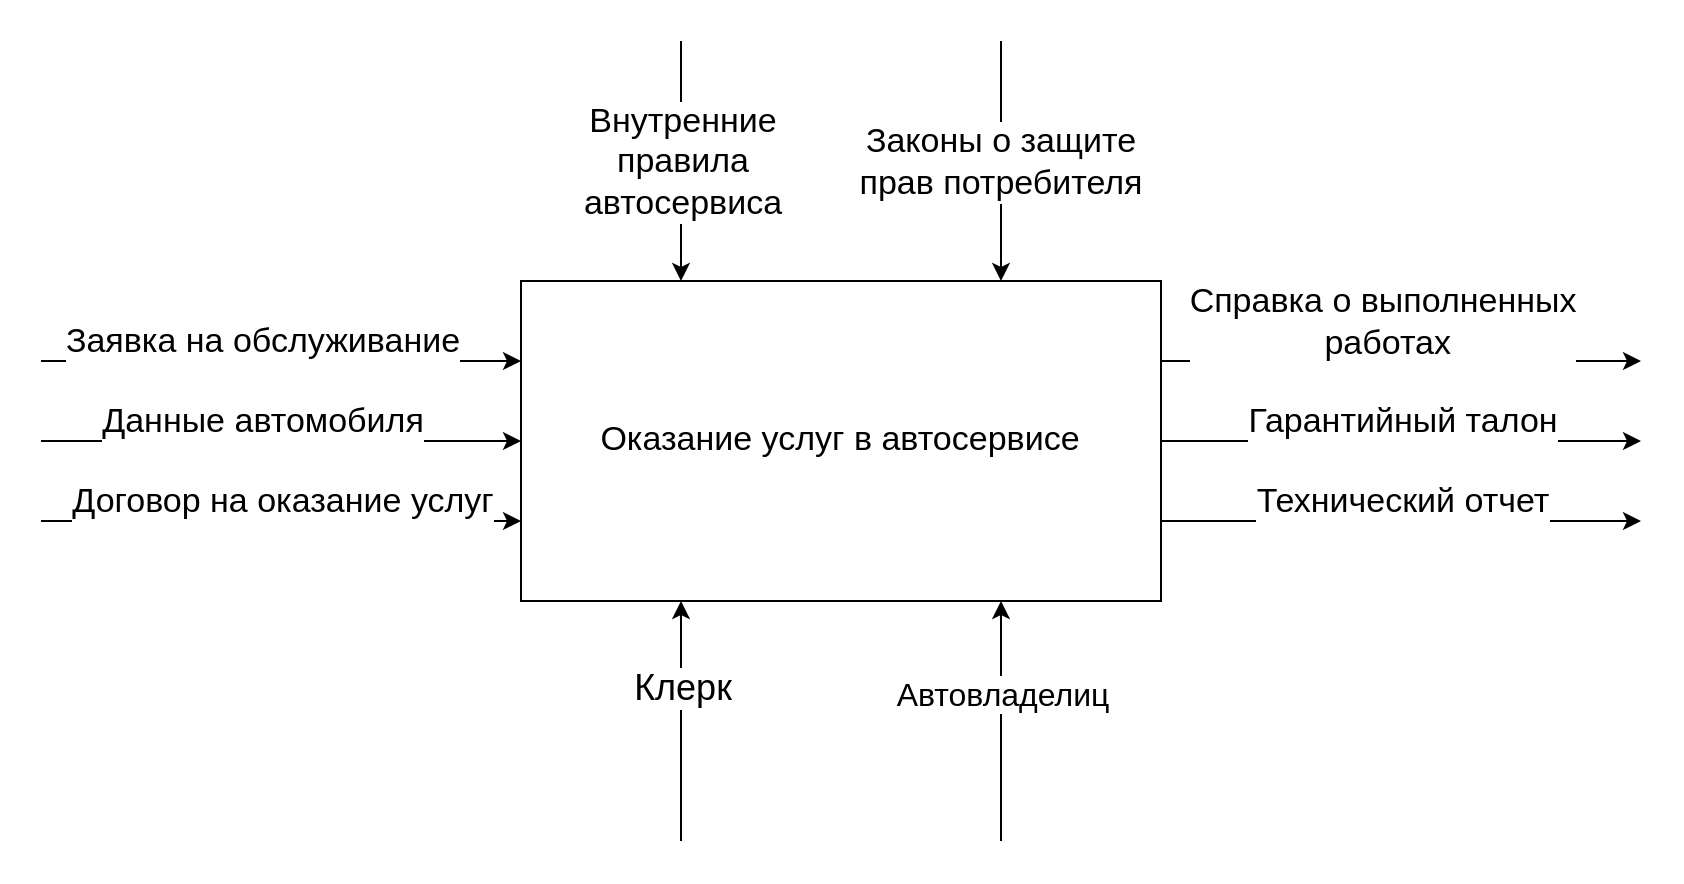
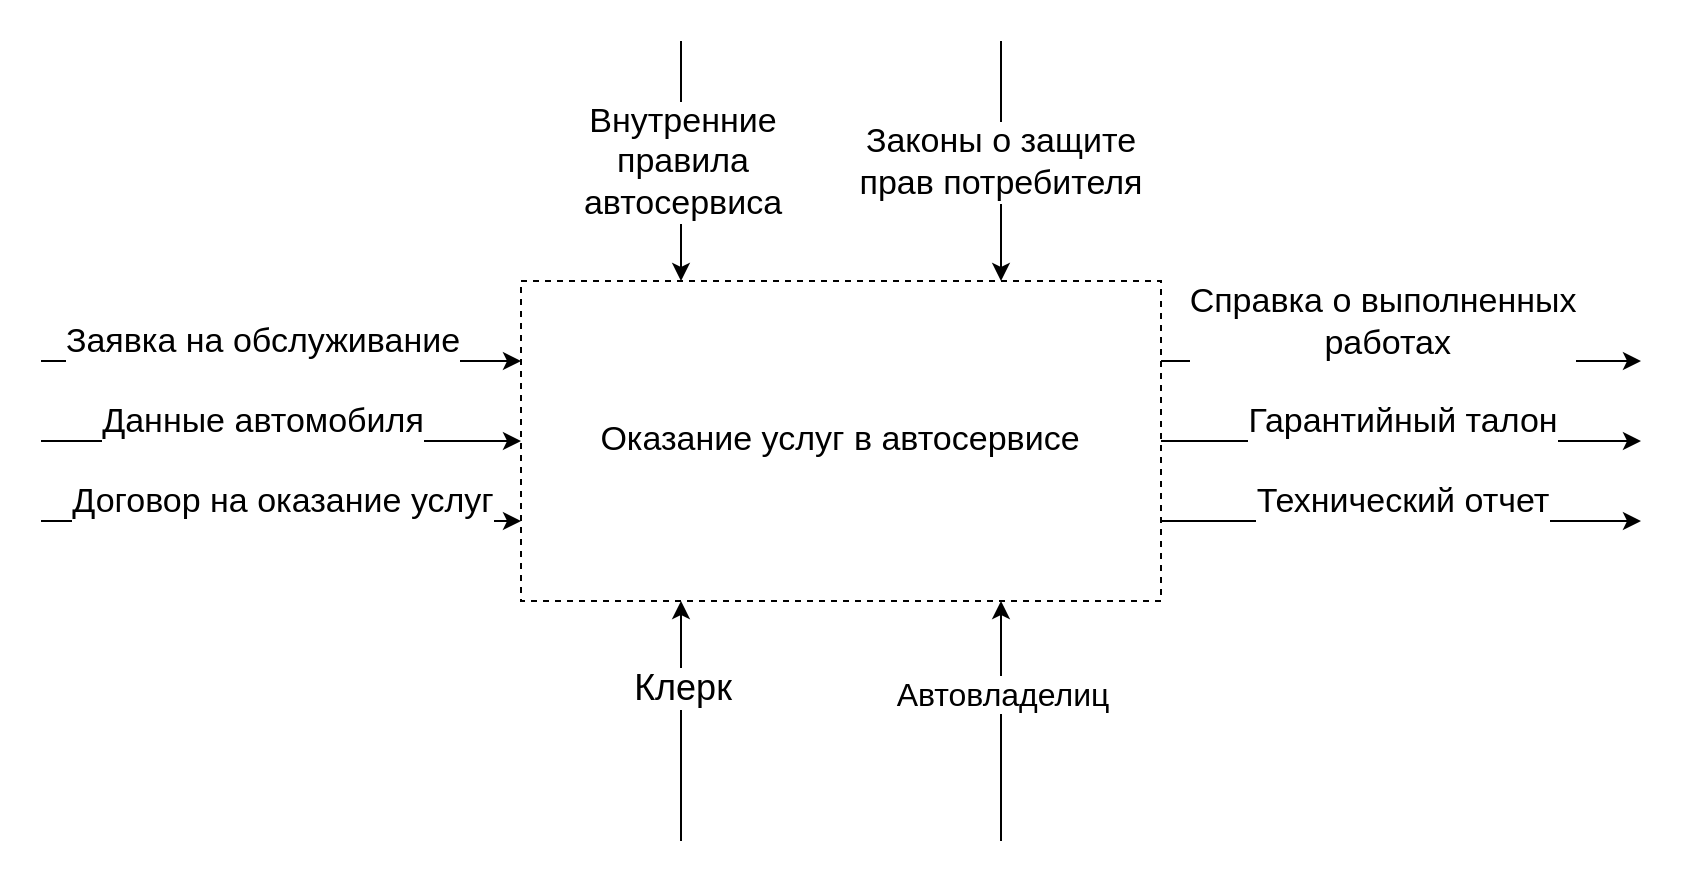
(841, 441) -> (841, 441)
